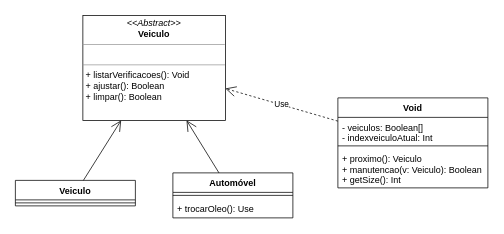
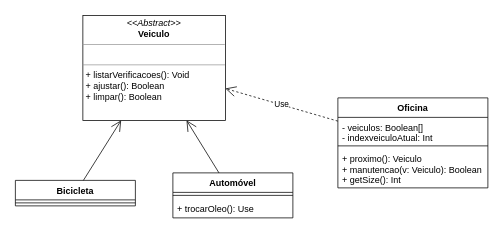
(413, 108) -> (413, 108)
(75, 191) -> (75, 191)
